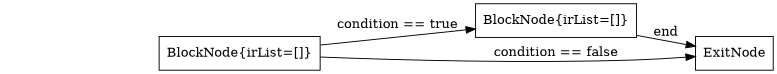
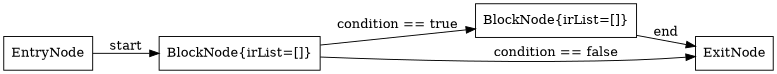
none -> (48, 53)
